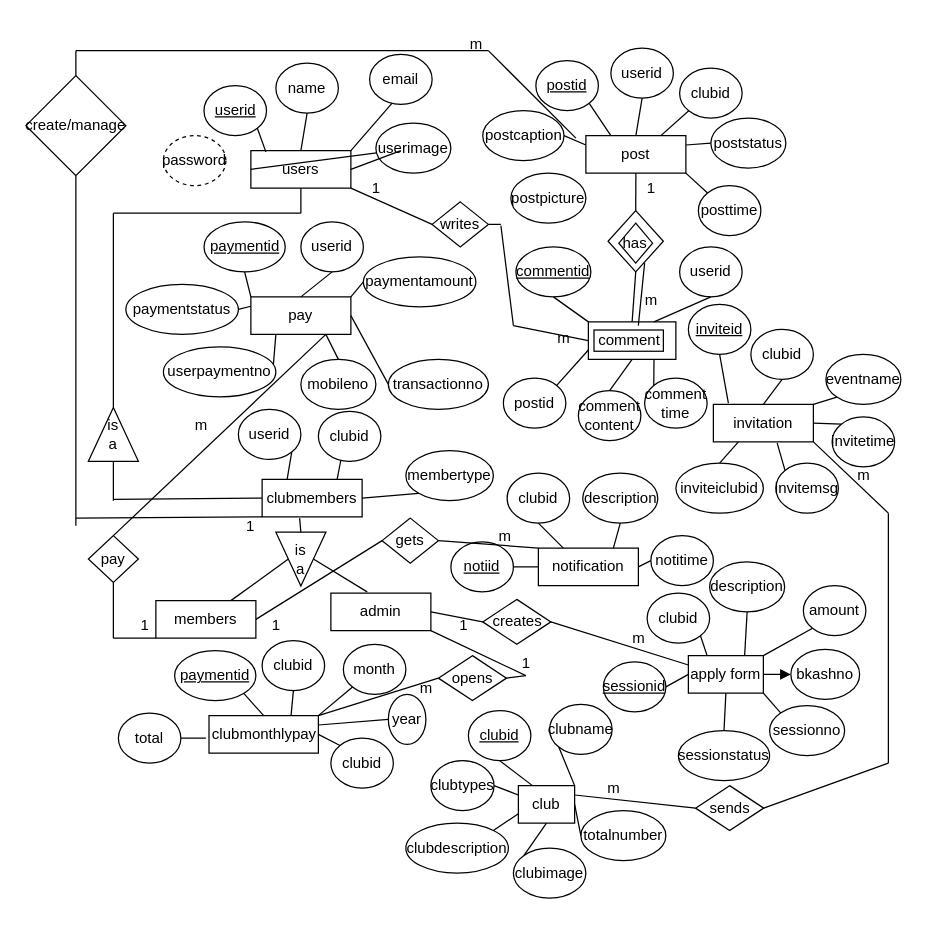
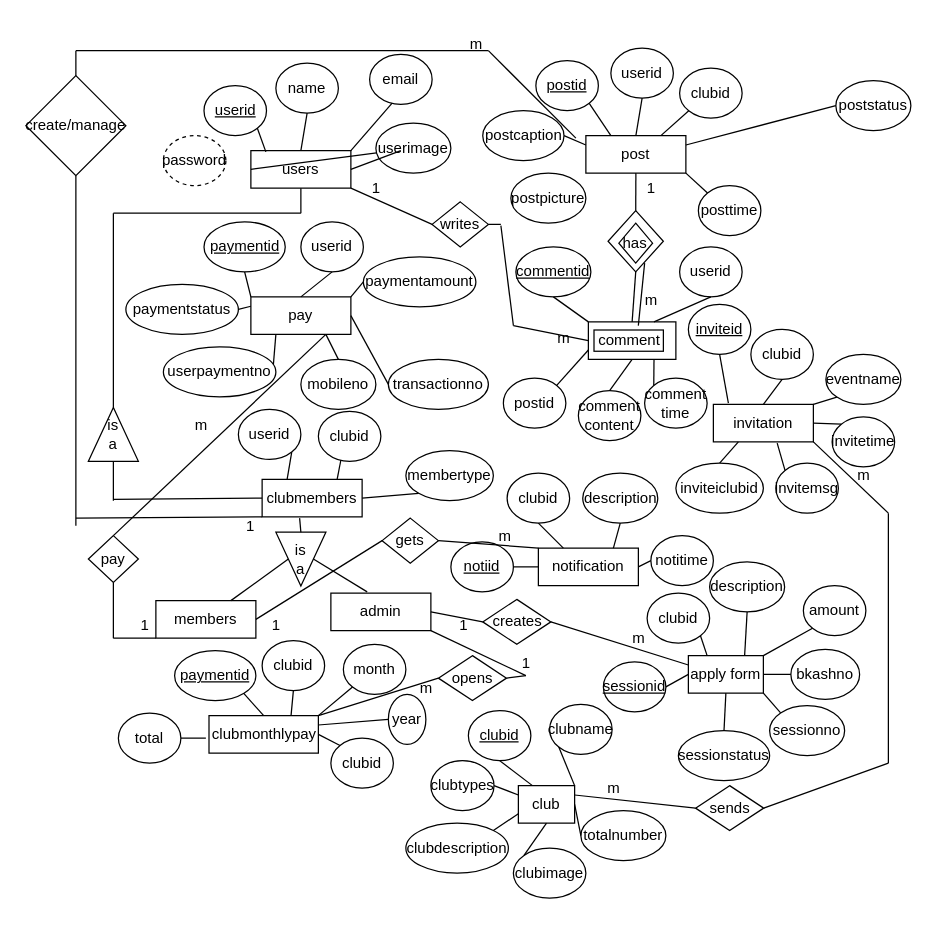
(748, 143) -> (873, 106)
(779, 674) -> (783, 674)
